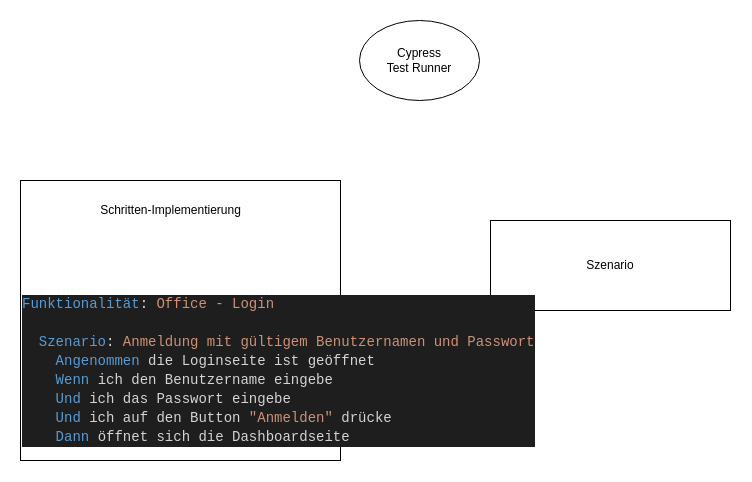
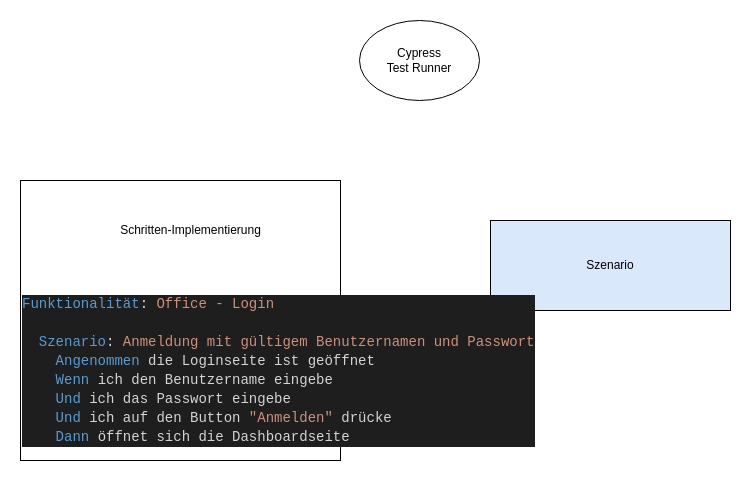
(171, 211) -> (191, 231)
(611, 266) -> (611, 266)
